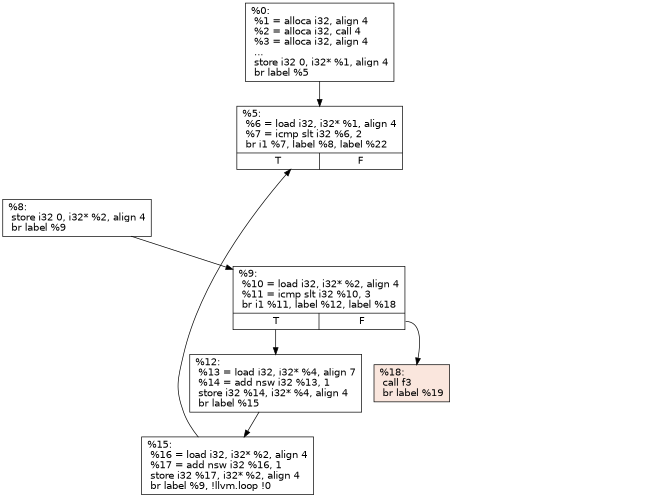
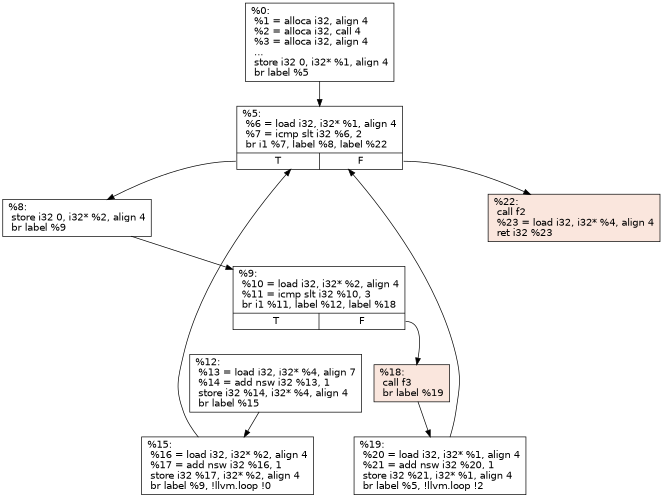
none -> (173, 172)
none -> (574, 218)
(276, 339) -> none
none -> (440, 466)
